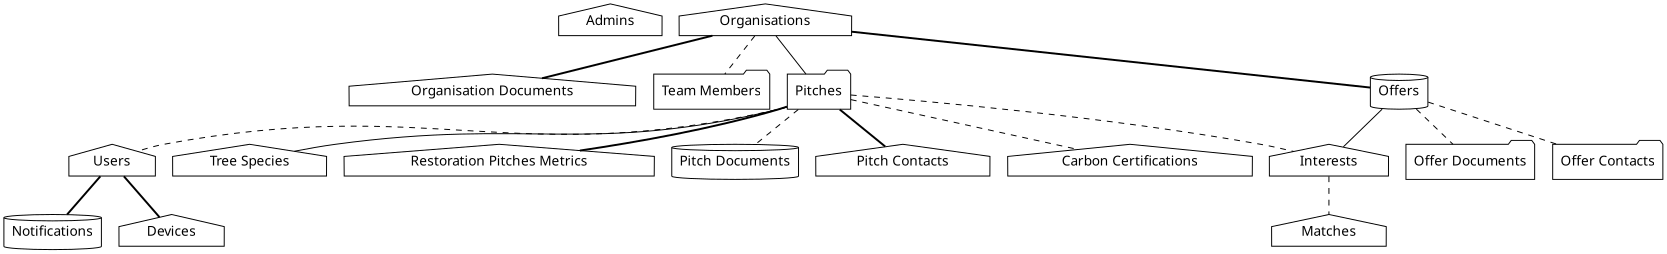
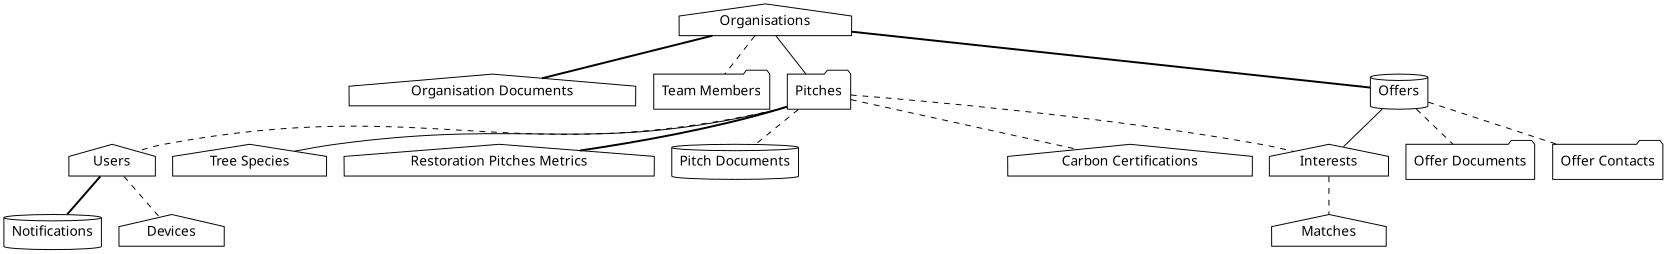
(610, 21) -> none
(903, 162) -> none
(142, 197) -> (142, 197)
